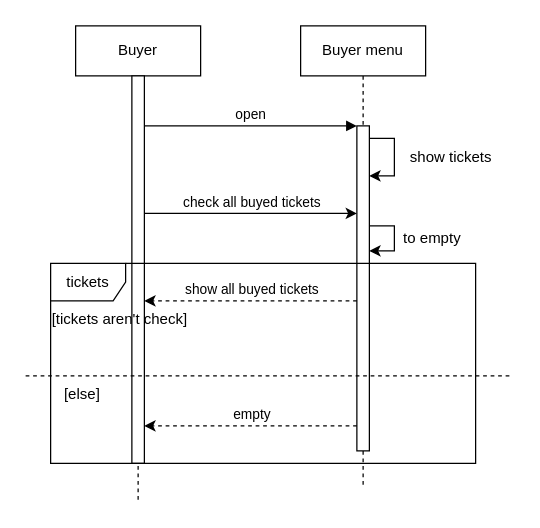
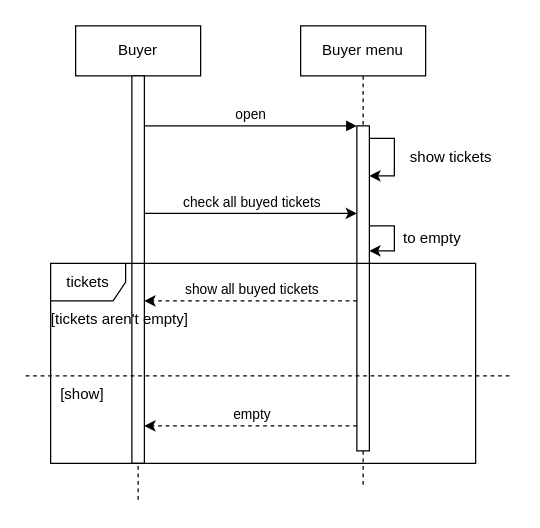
(120, 319) -> (120, 319)
(83, 394) -> (83, 394)
